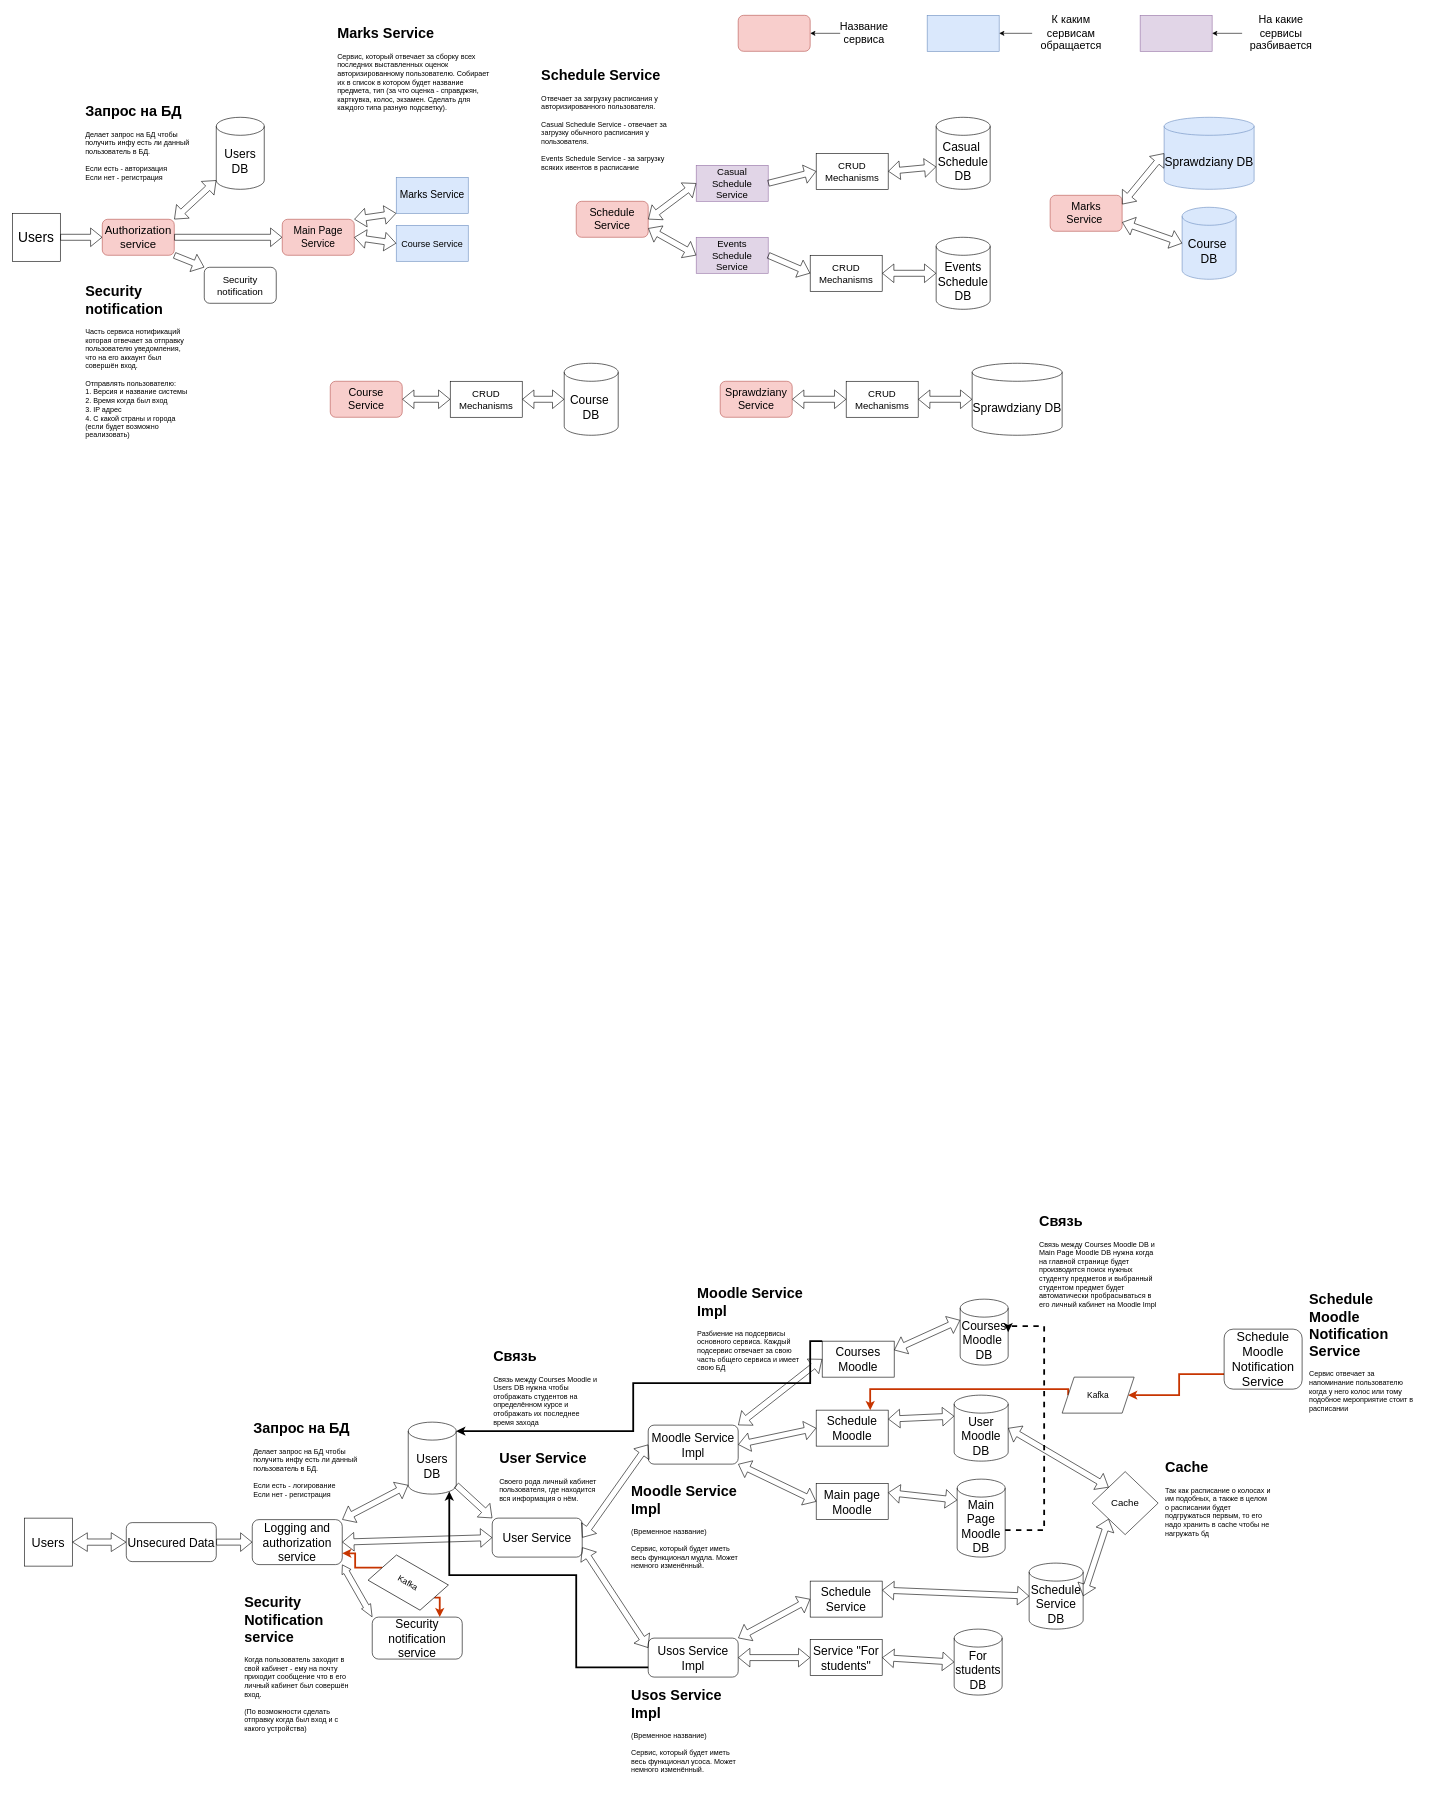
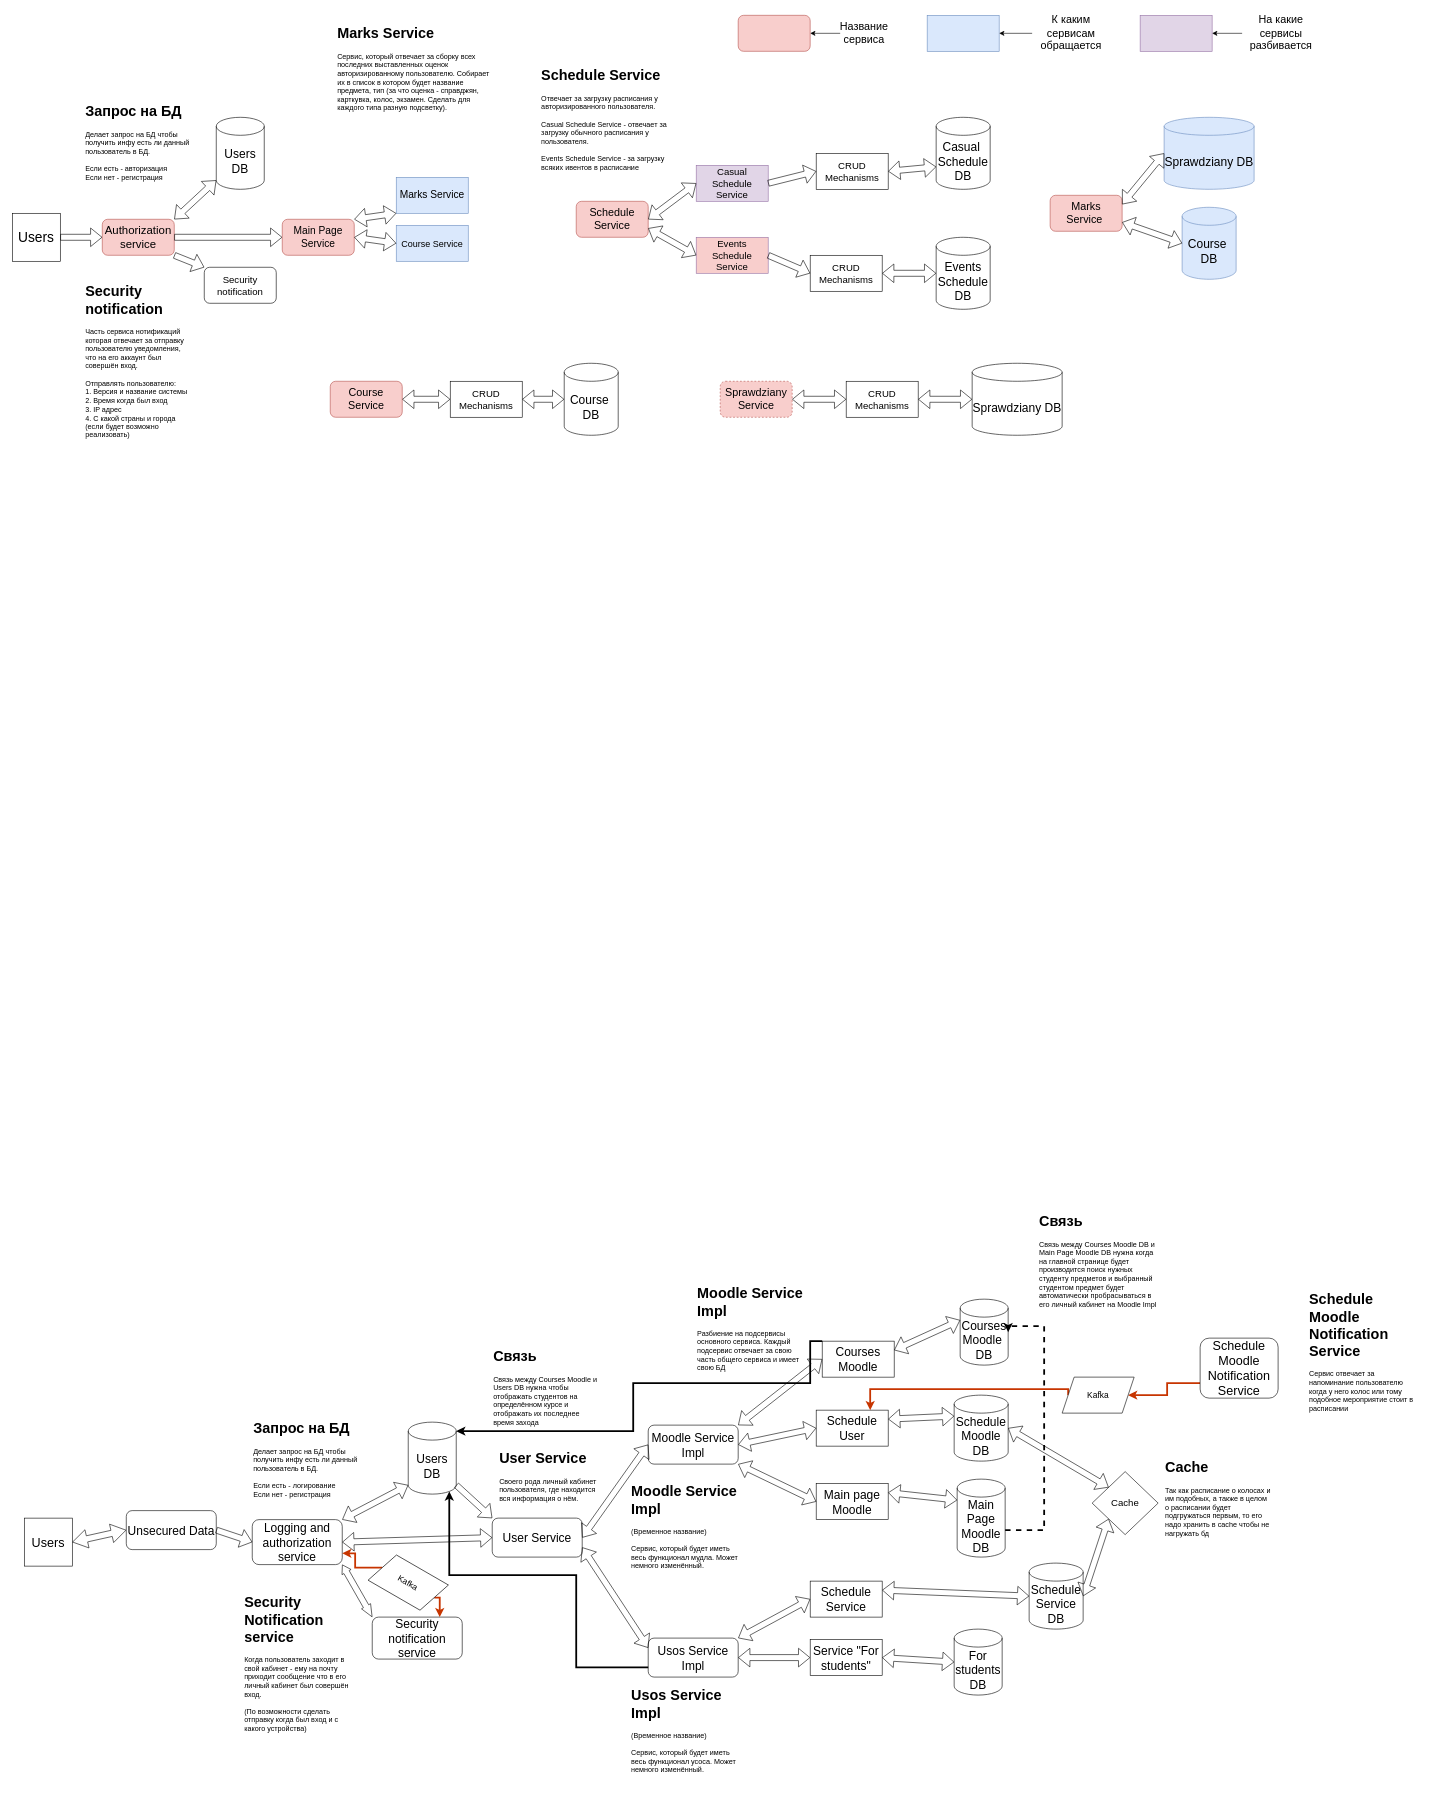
(732, 255) -> (732, 255)
(756, 399) -> (756, 399)
(1263, 1359) -> (1239, 1368)
(852, 1428) -> (852, 1428)
(981, 1436) -> (981, 1436)
(171, 1542) -> (171, 1530)
